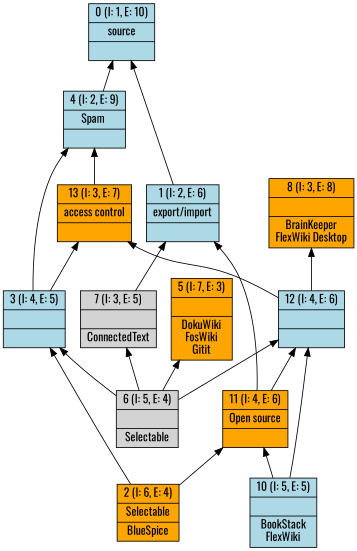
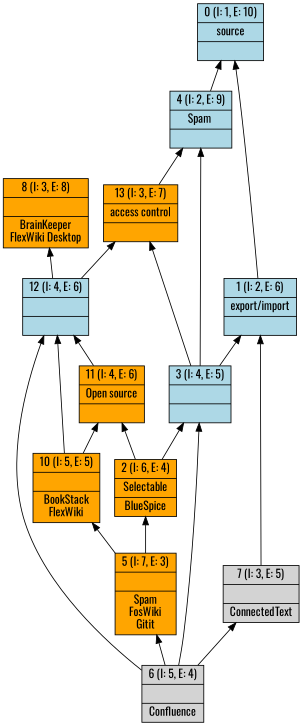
(251, 316) -> (228, 354)
(202, 325) -> (146, 600)
(147, 438) -> (173, 712)
(283, 513) -> (66, 488)
none -> (146, 539)
none -> (106, 541)
